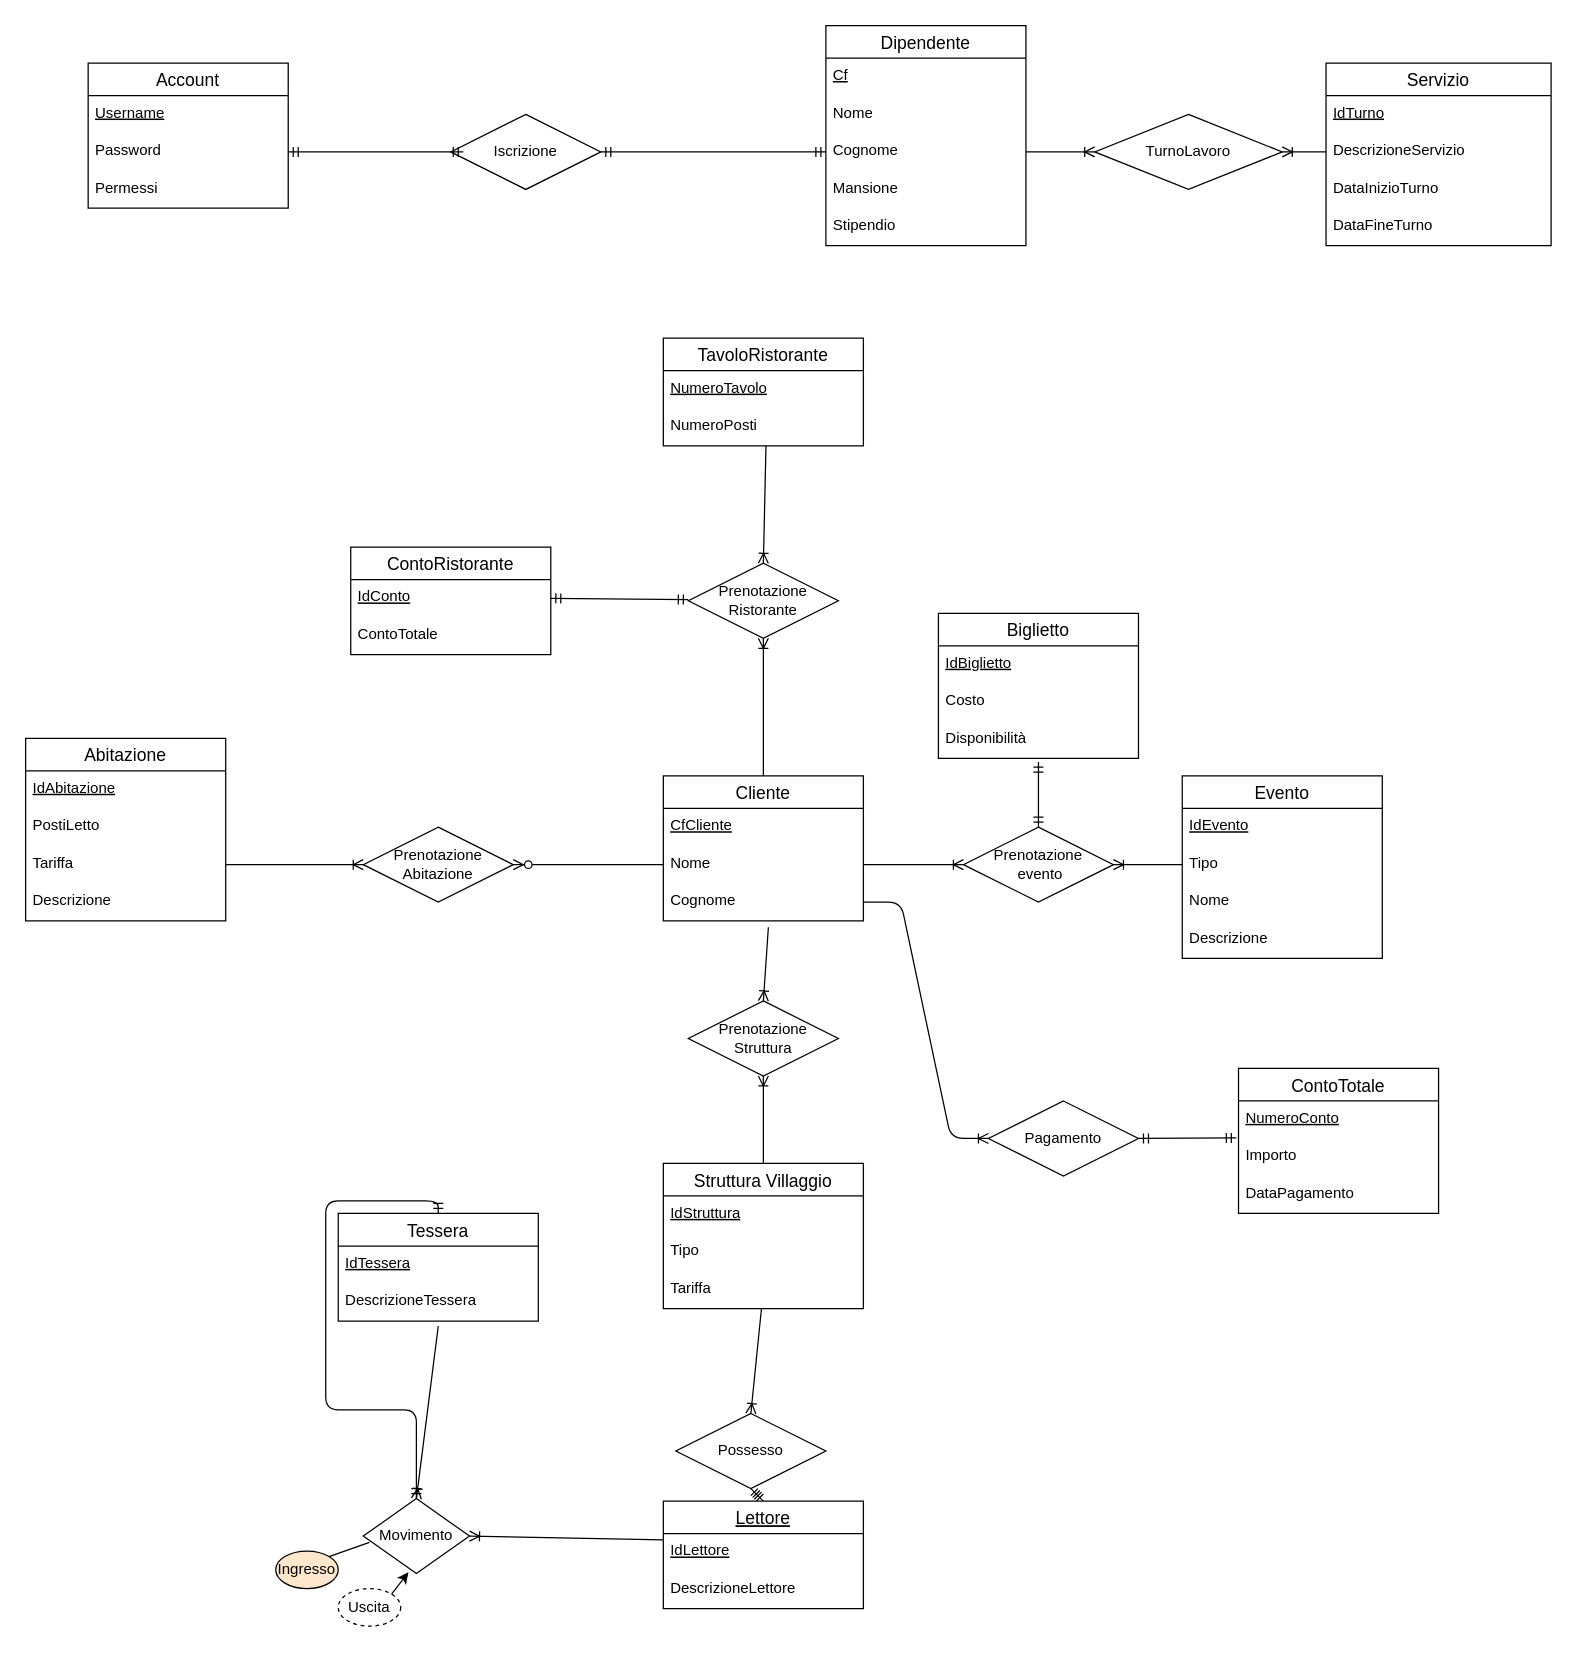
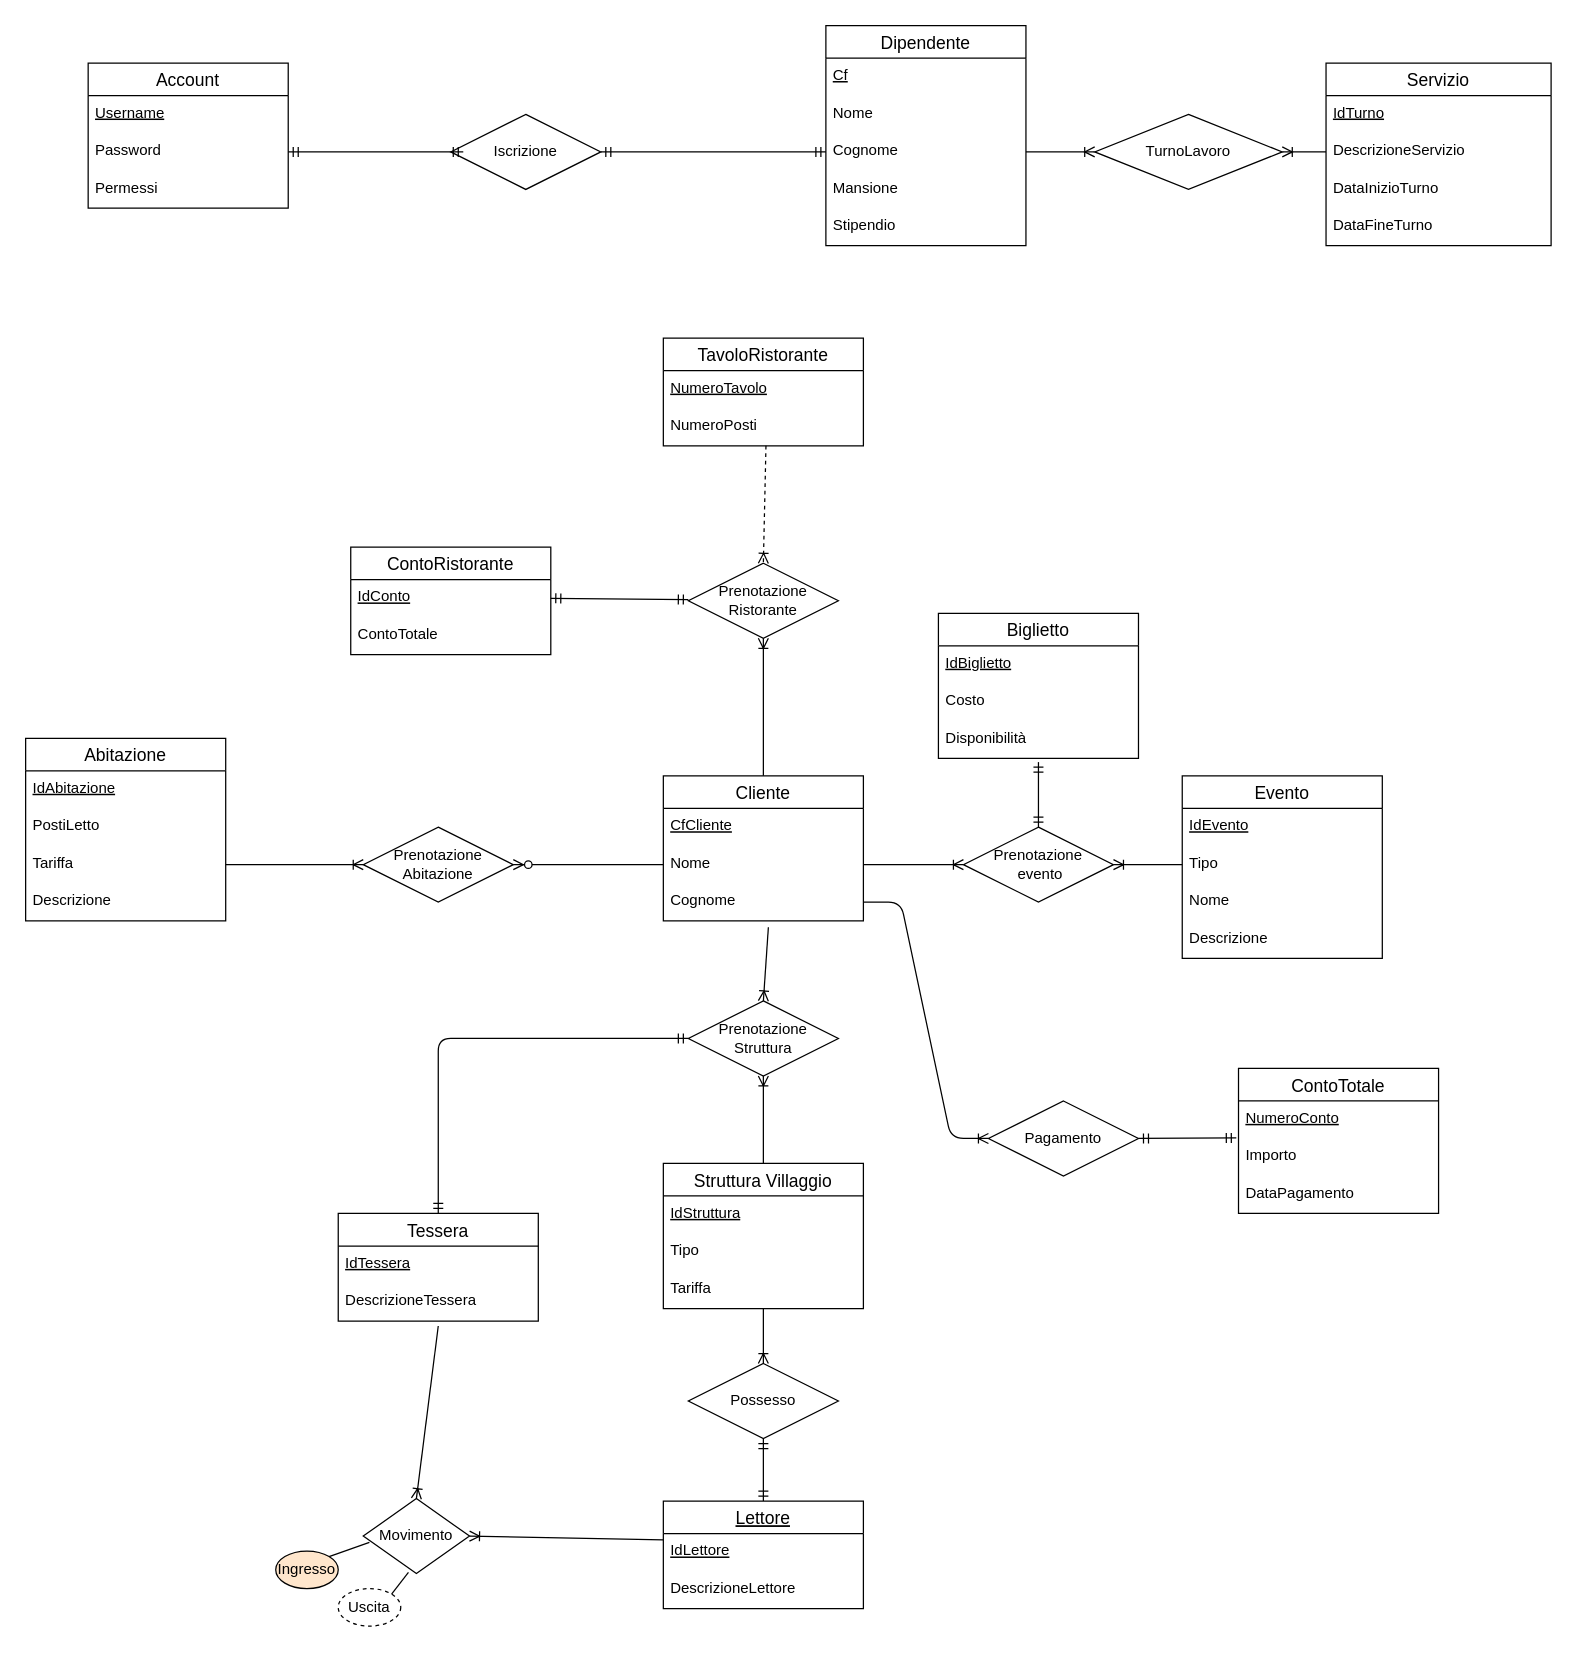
(764, 505) -> (764, 505)
(326, 1327) -> (484, 1038)
(751, 1451) -> (763, 1401)
(402, 1580) -> (405, 1576)
